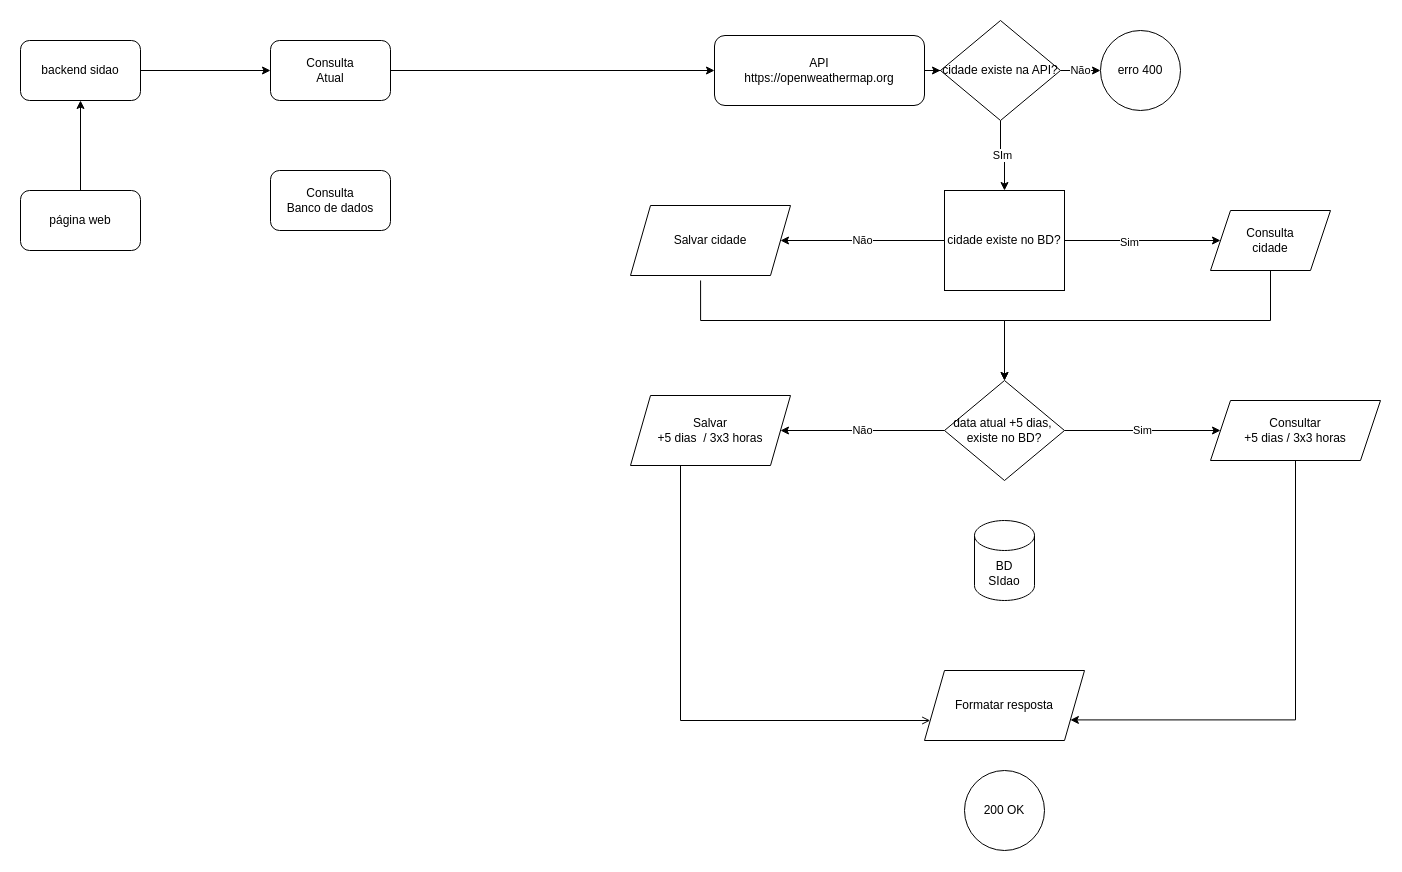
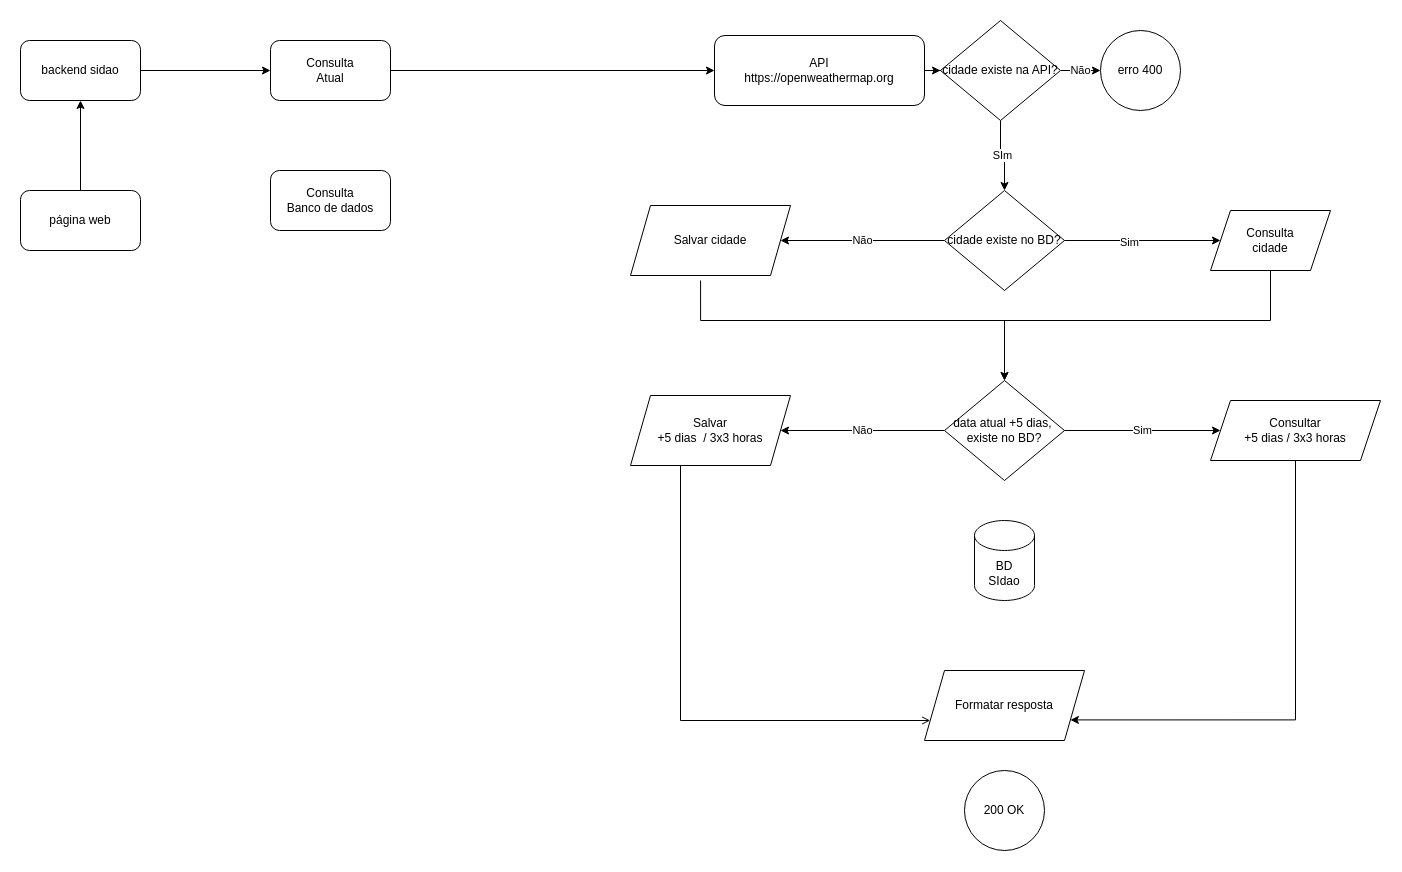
(1005, 241) -> (1005, 241)
